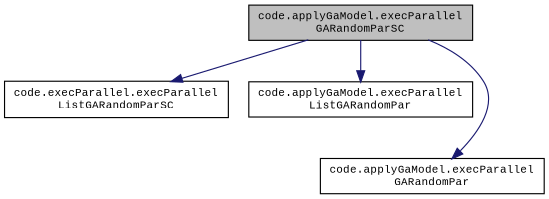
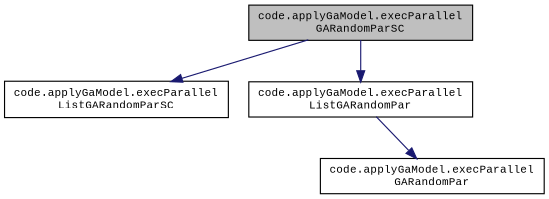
(485, 85) -> (392, 134)
(116, 99) -> (116, 99)
